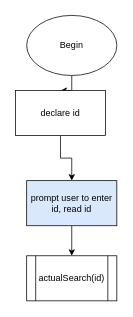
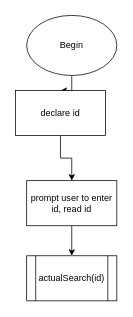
(72, 203) -> (72, 203)
